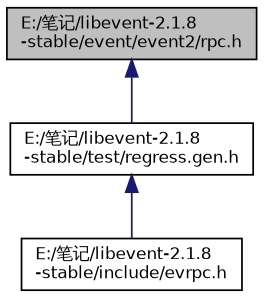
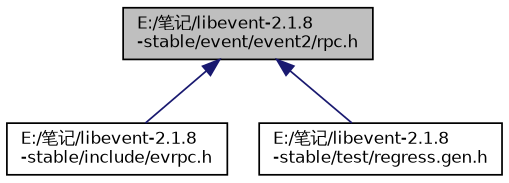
(132, 216) -> (176, 97)
